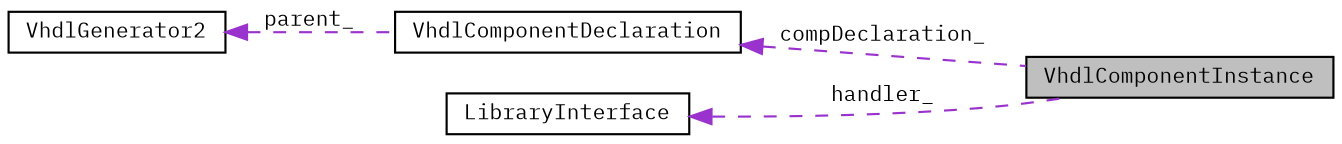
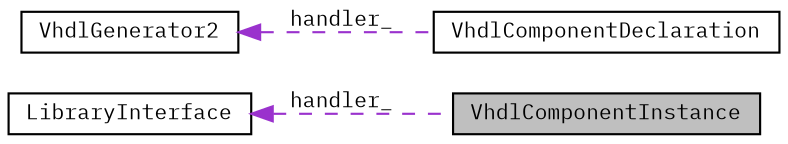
(310, 20) -> (342, 20)
(894, 56) -> none
